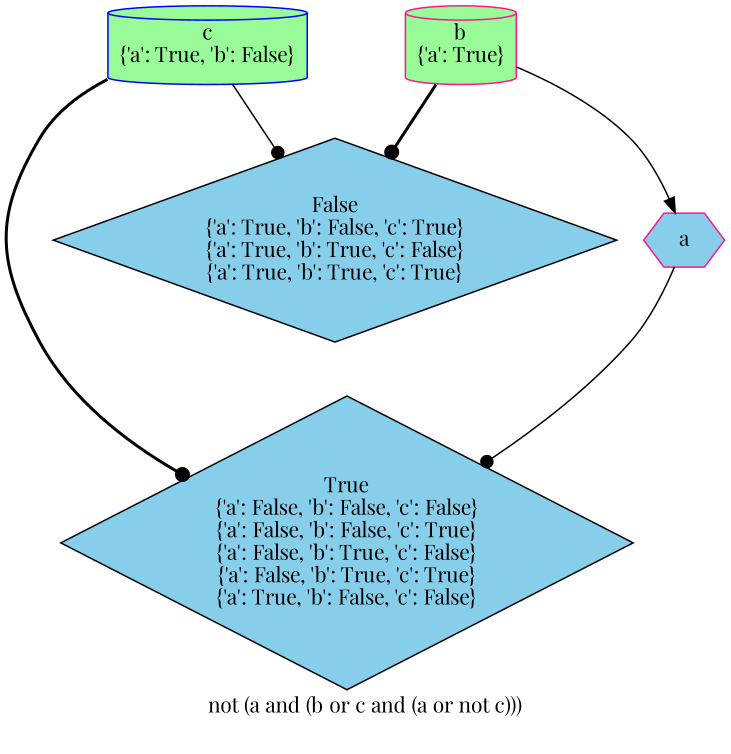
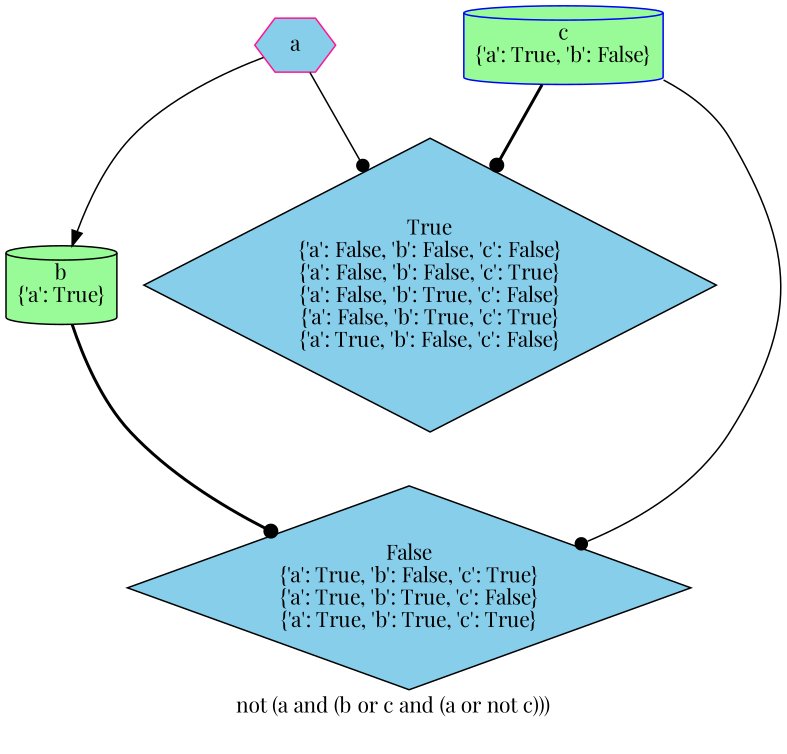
(461, 45) -> (61, 285)
(607, 118) -> (148, 121)
